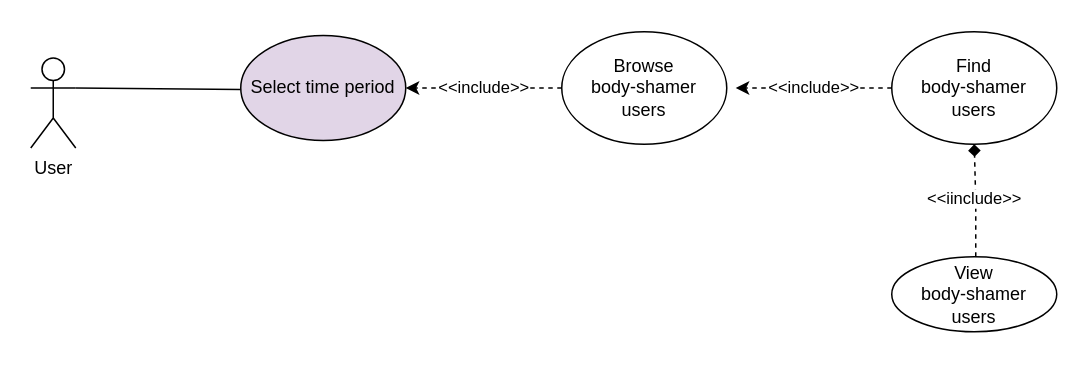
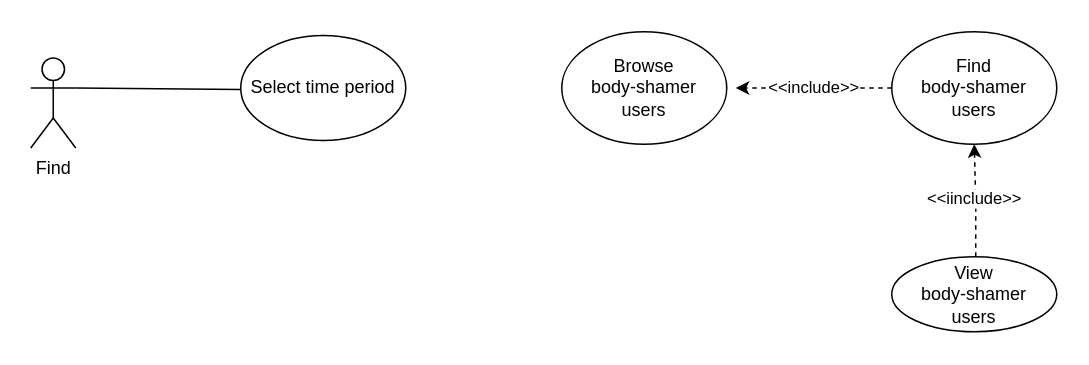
(323, 88) -> (323, 88)
(489, 88) -> none
(975, 157) -> (975, 156)
(54, 169) -> (54, 169)
